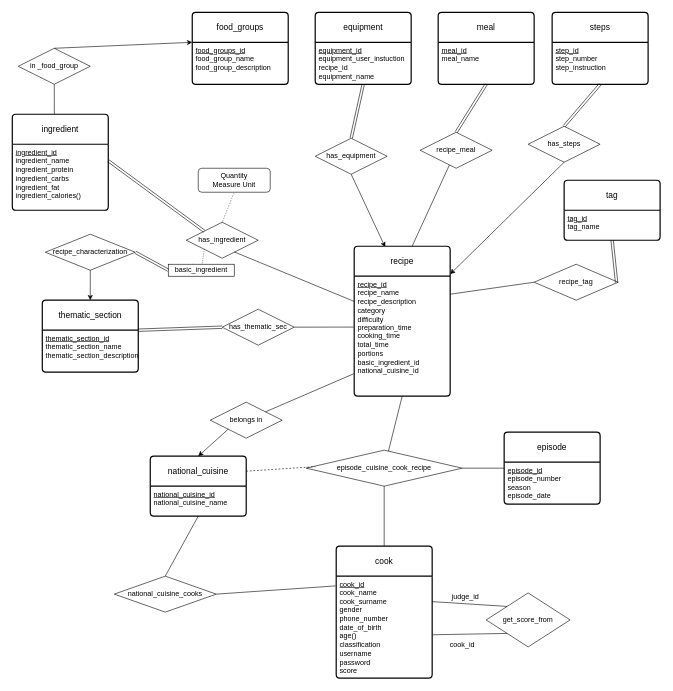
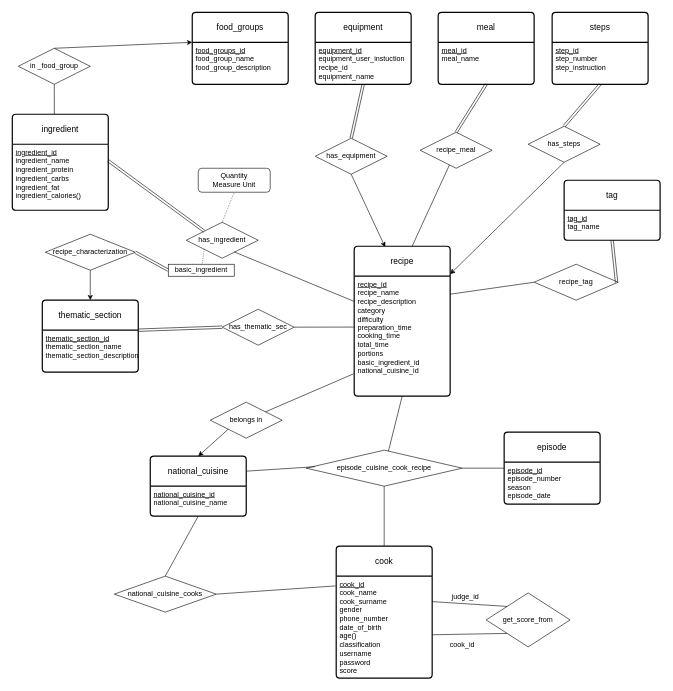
(277, 469) -> (277, 469)
